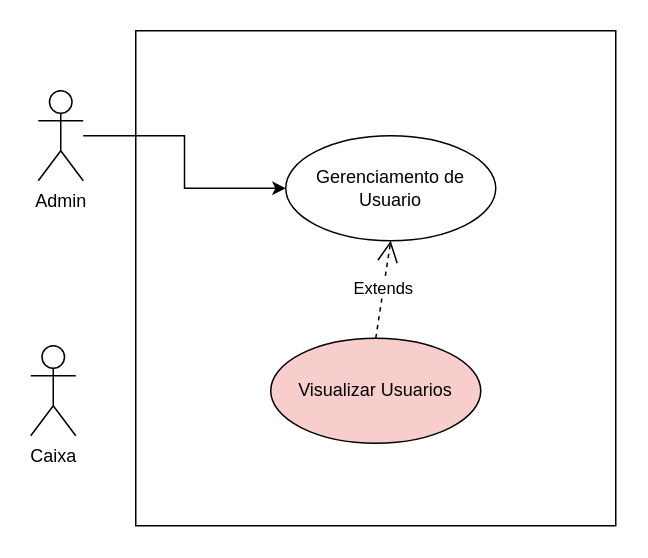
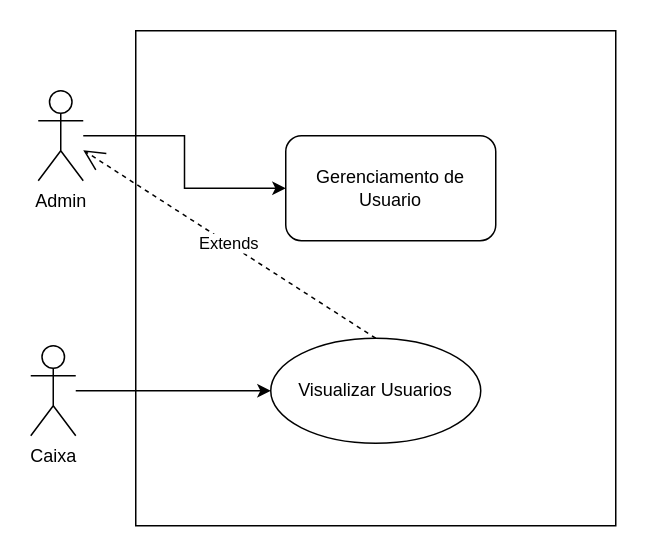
(391, 188) -> (391, 188)
(383, 292) -> (231, 245)
none -> (168, 391)
(376, 391) -> (376, 391)
